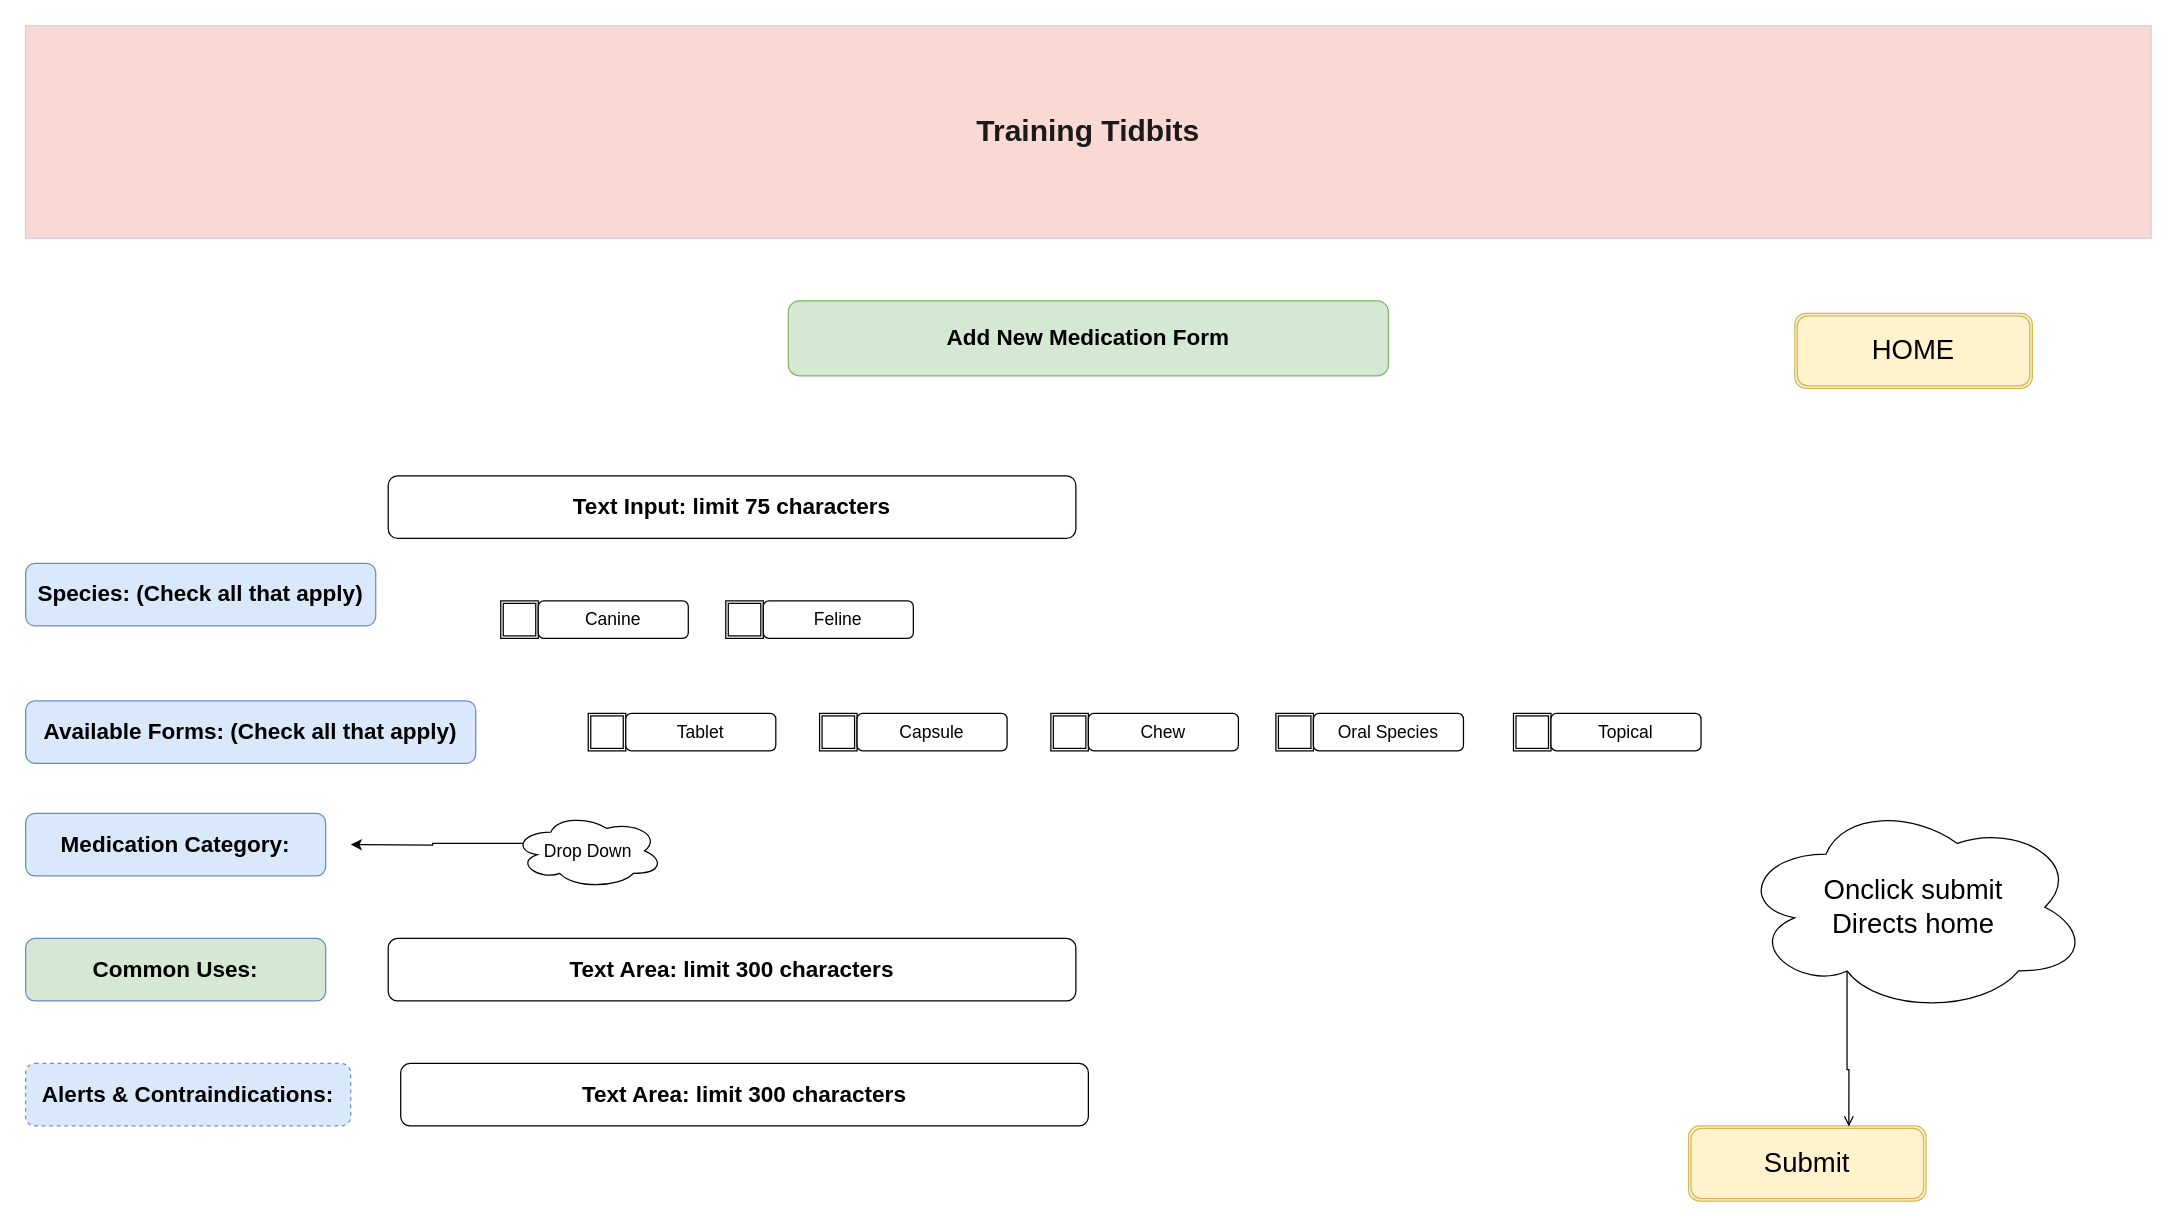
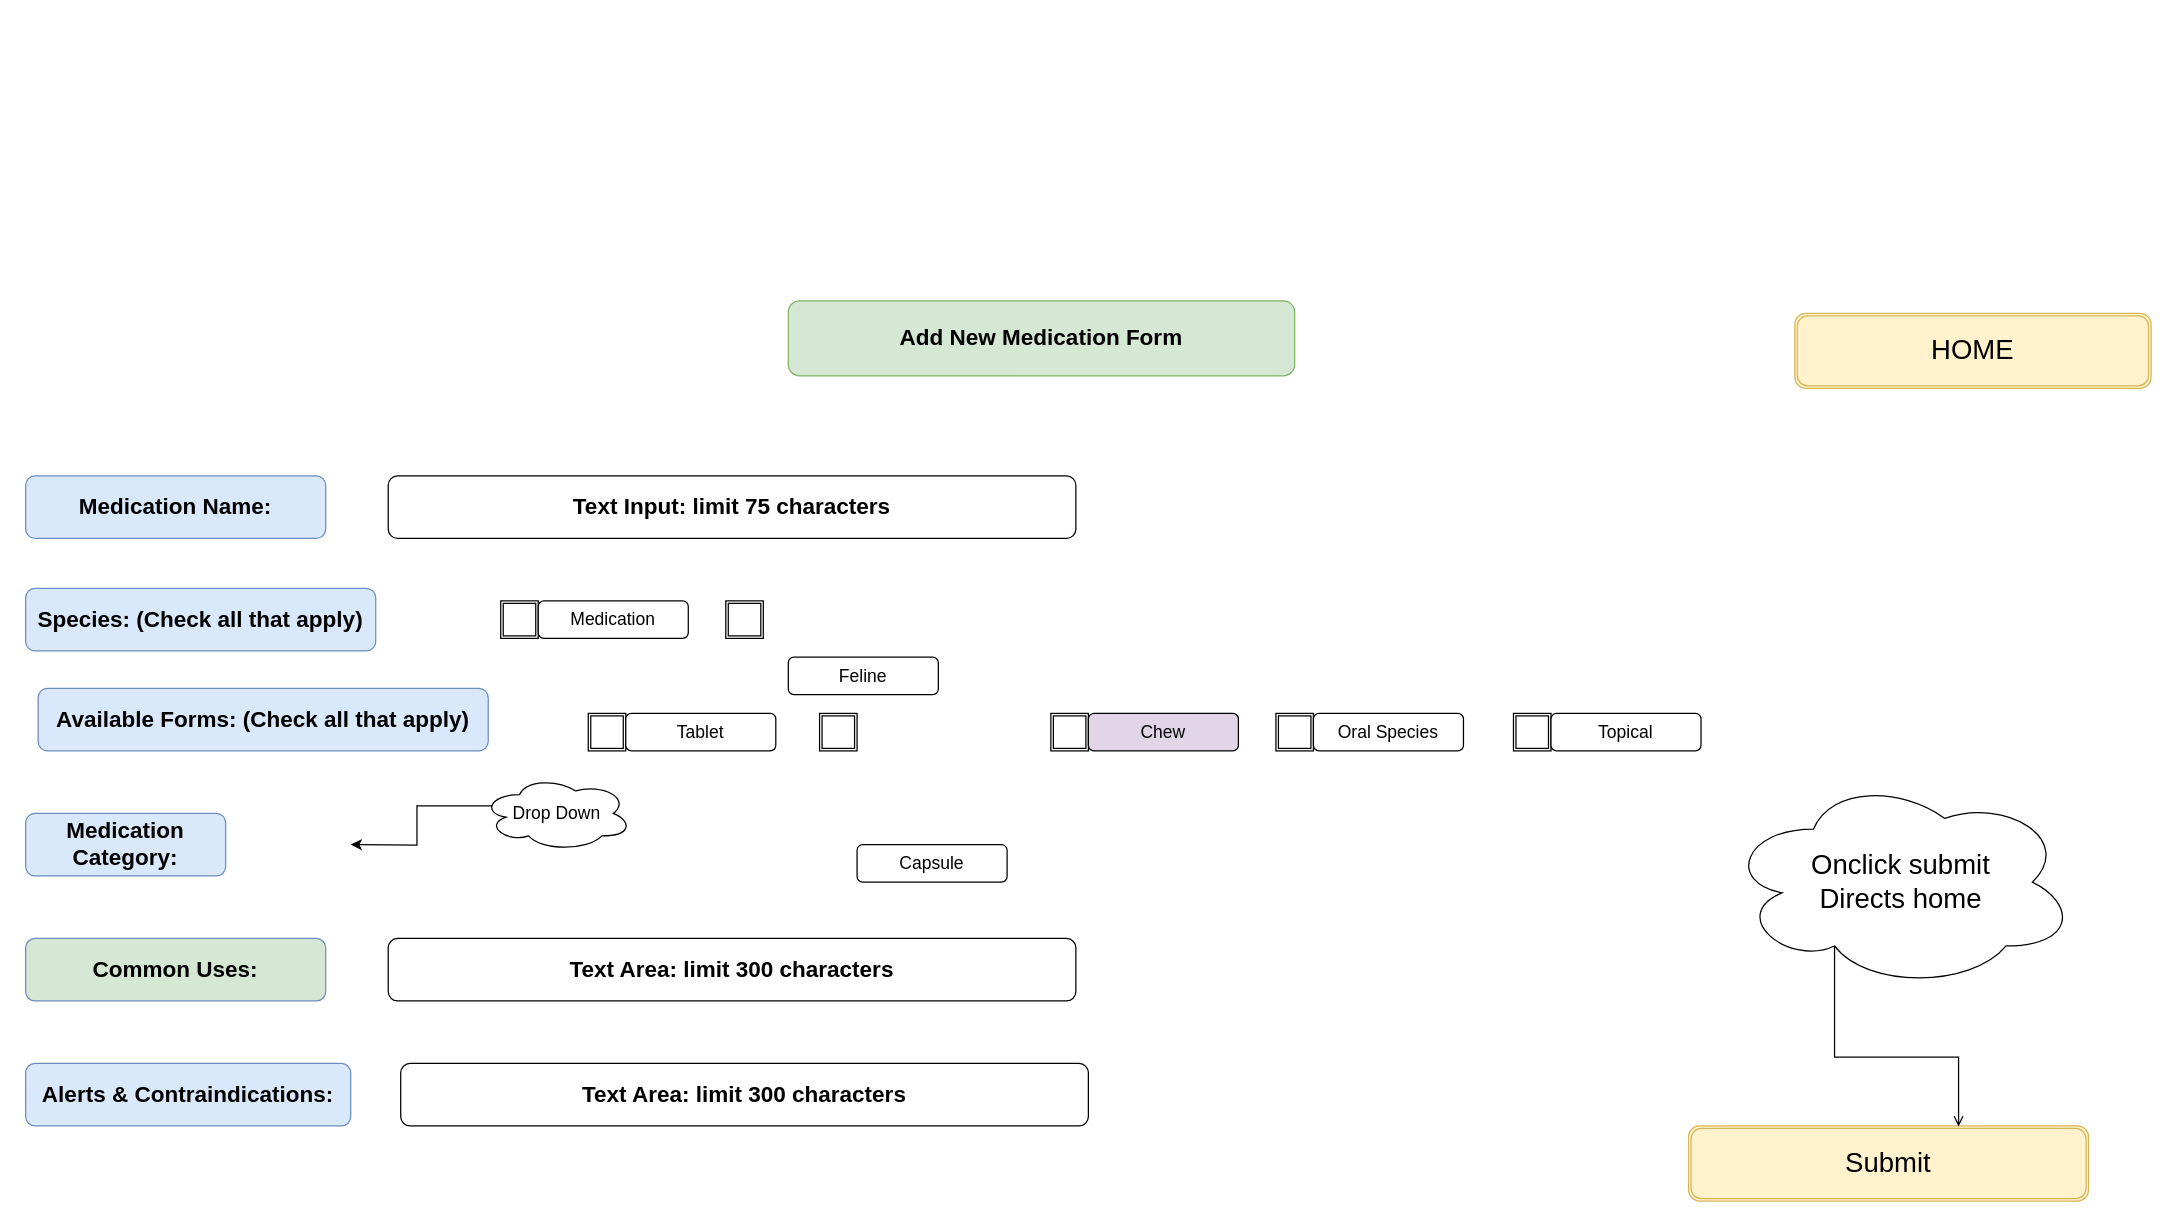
(1088, 132) -> none
(1088, 338) -> (1041, 338)
(1913, 351) -> (1973, 351)
none -> (176, 507)
(201, 594) -> (201, 619)
(613, 619) -> (613, 619)
(838, 619) -> (863, 676)
(251, 732) -> (263, 719)
(932, 732) -> (932, 863)
(1163, 732) -> (1163, 732)
(176, 844) -> (126, 844)
(588, 851) -> (557, 813)
(1913, 907) -> (1901, 882)
(188, 1094) -> (188, 1094)
(1807, 1163) -> (1888, 1163)
